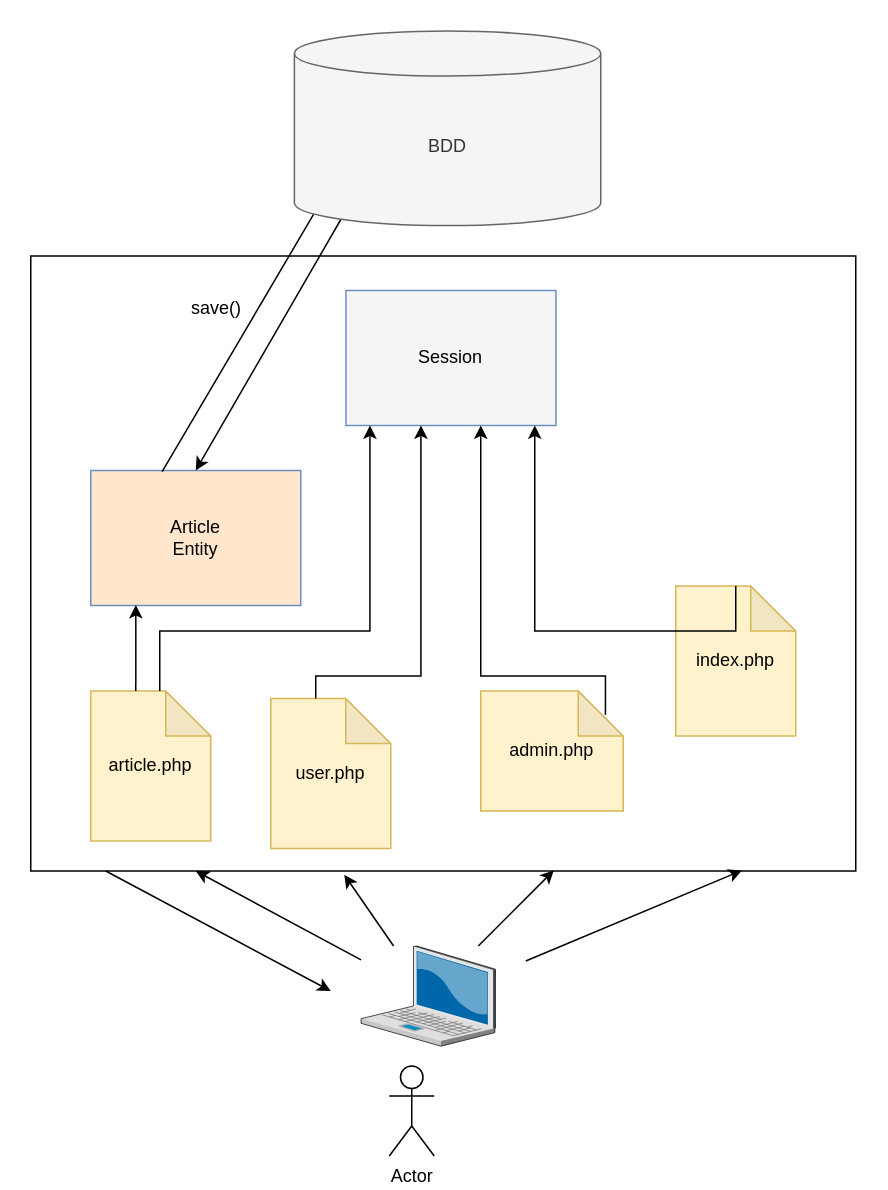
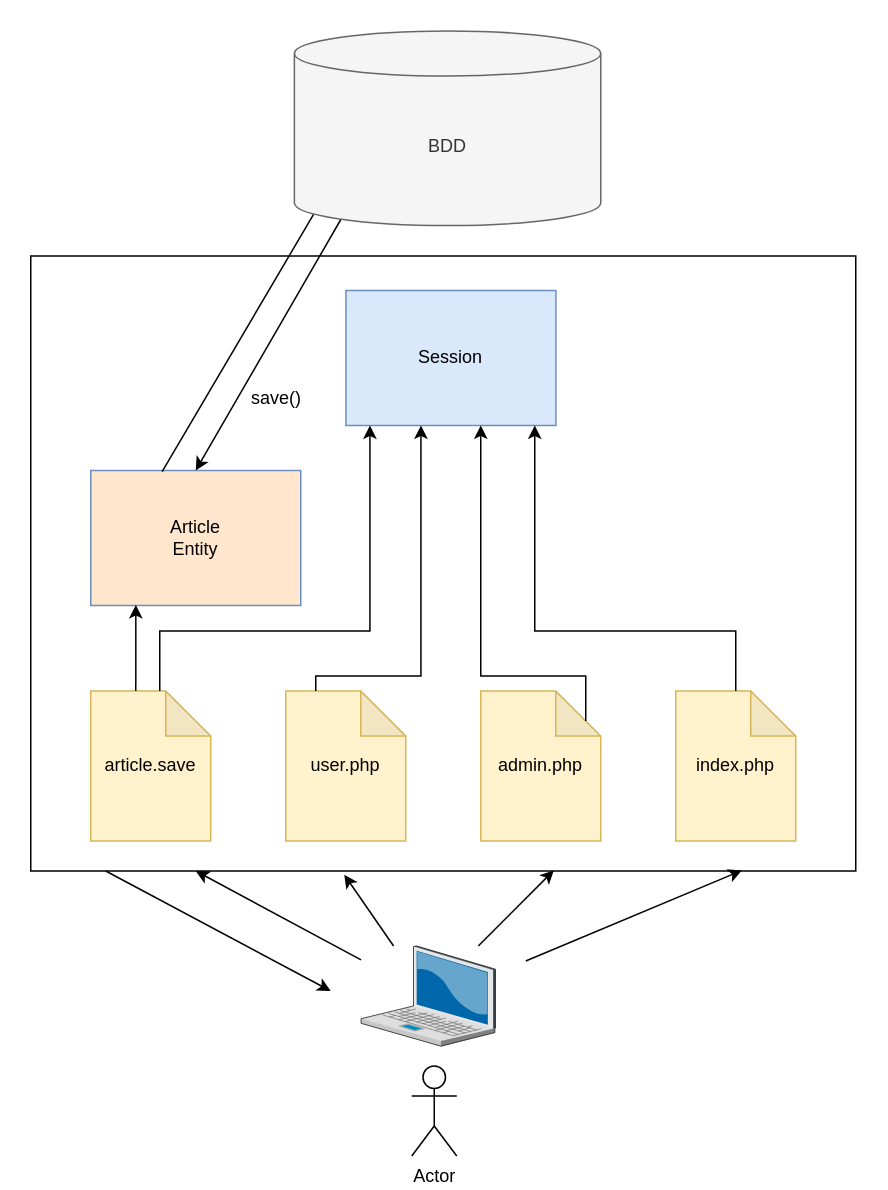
(217, 308) -> (277, 398)
(451, 358) -> (451, 358)
(736, 661) -> (736, 766)
(552, 751) -> (541, 766)
(151, 766) -> (151, 766)
(331, 773) -> (346, 766)
(412, 1111) -> (434, 1111)
